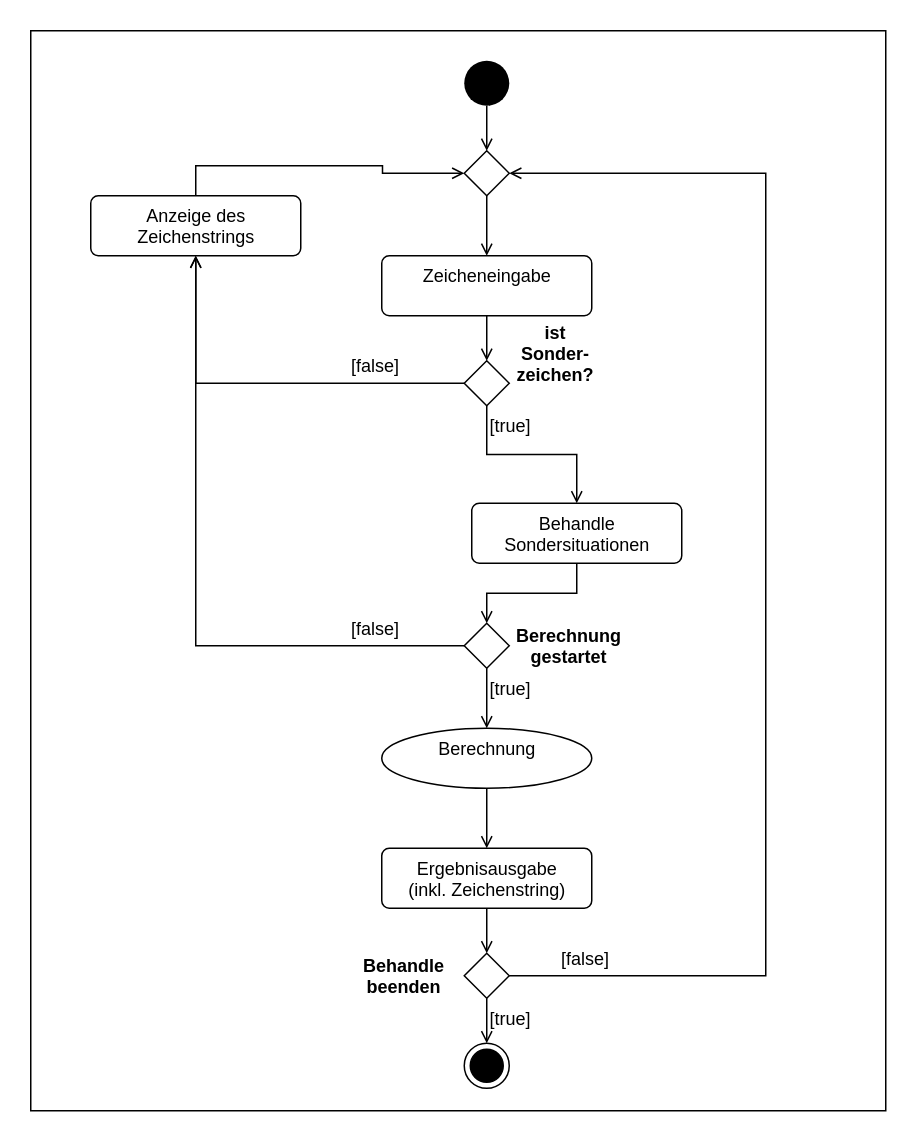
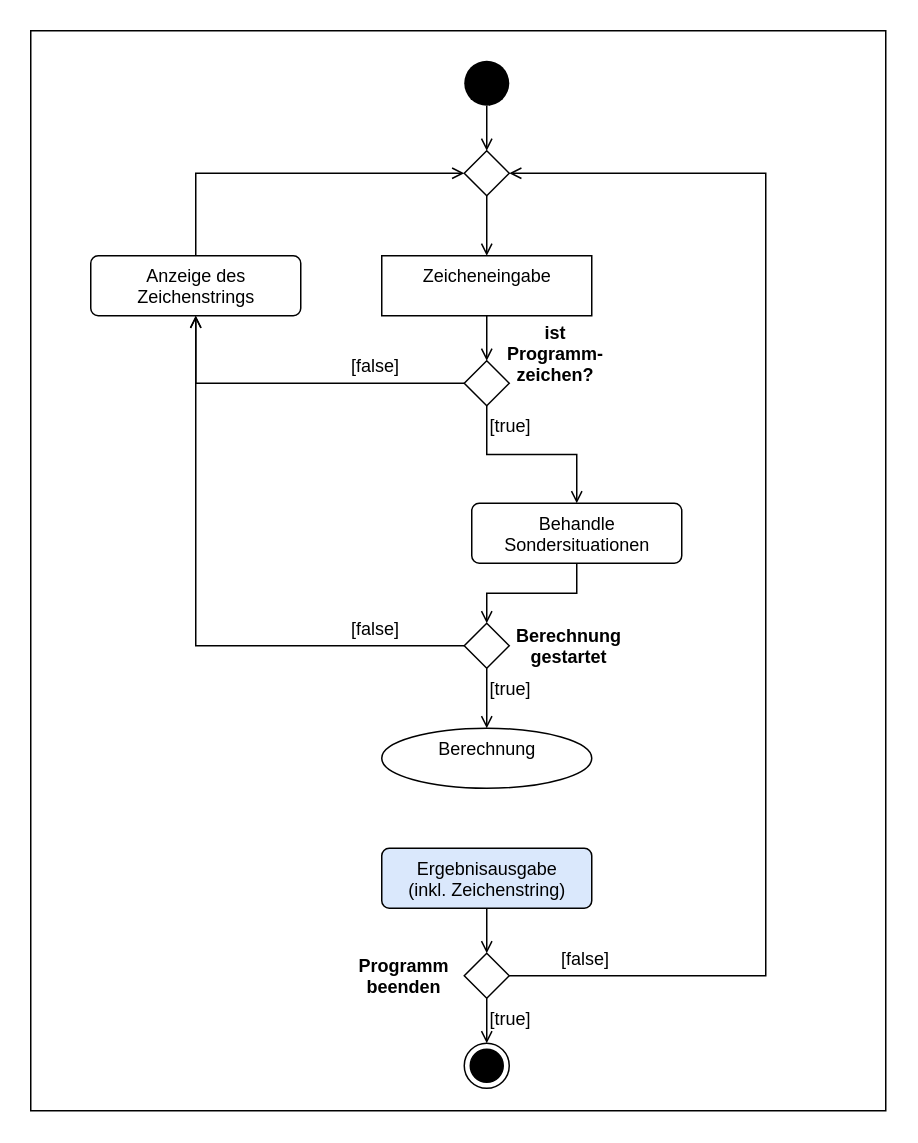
(196, 226) -> (196, 286)
(487, 286) -> (487, 286)
(555, 333) -> (555, 333)
(487, 817) -> none
(487, 878) -> (487, 878)
(404, 966) -> (404, 966)
